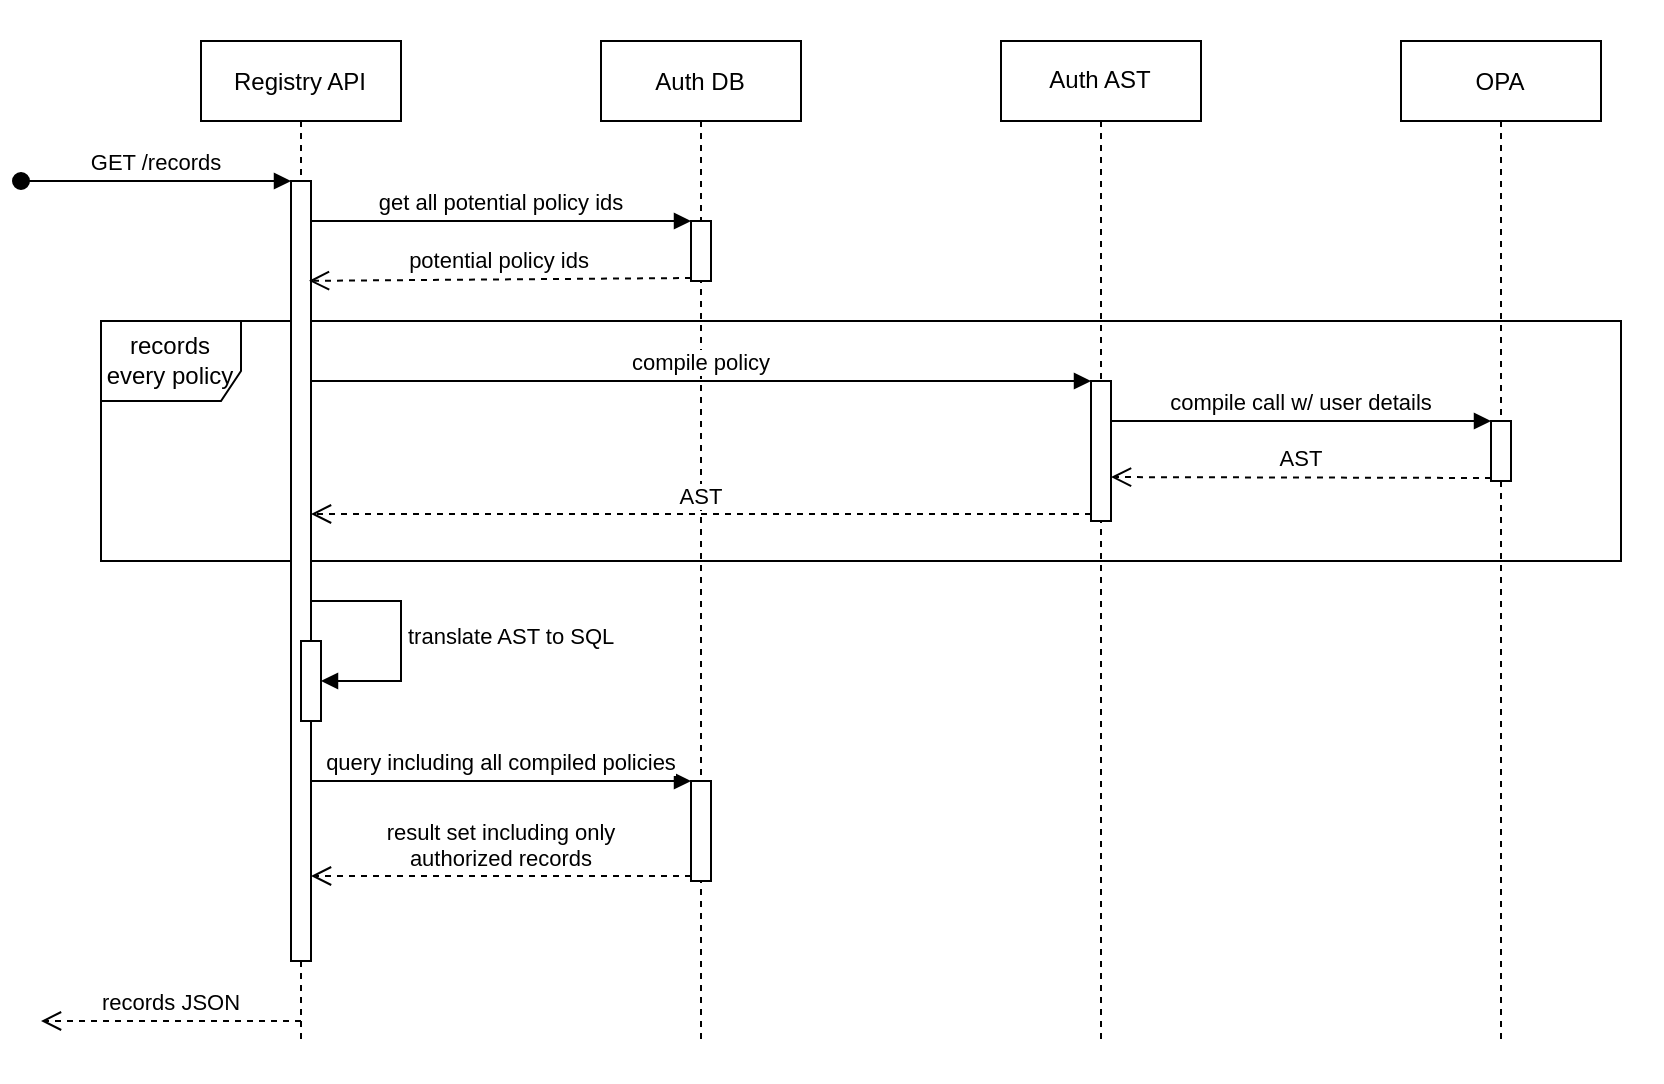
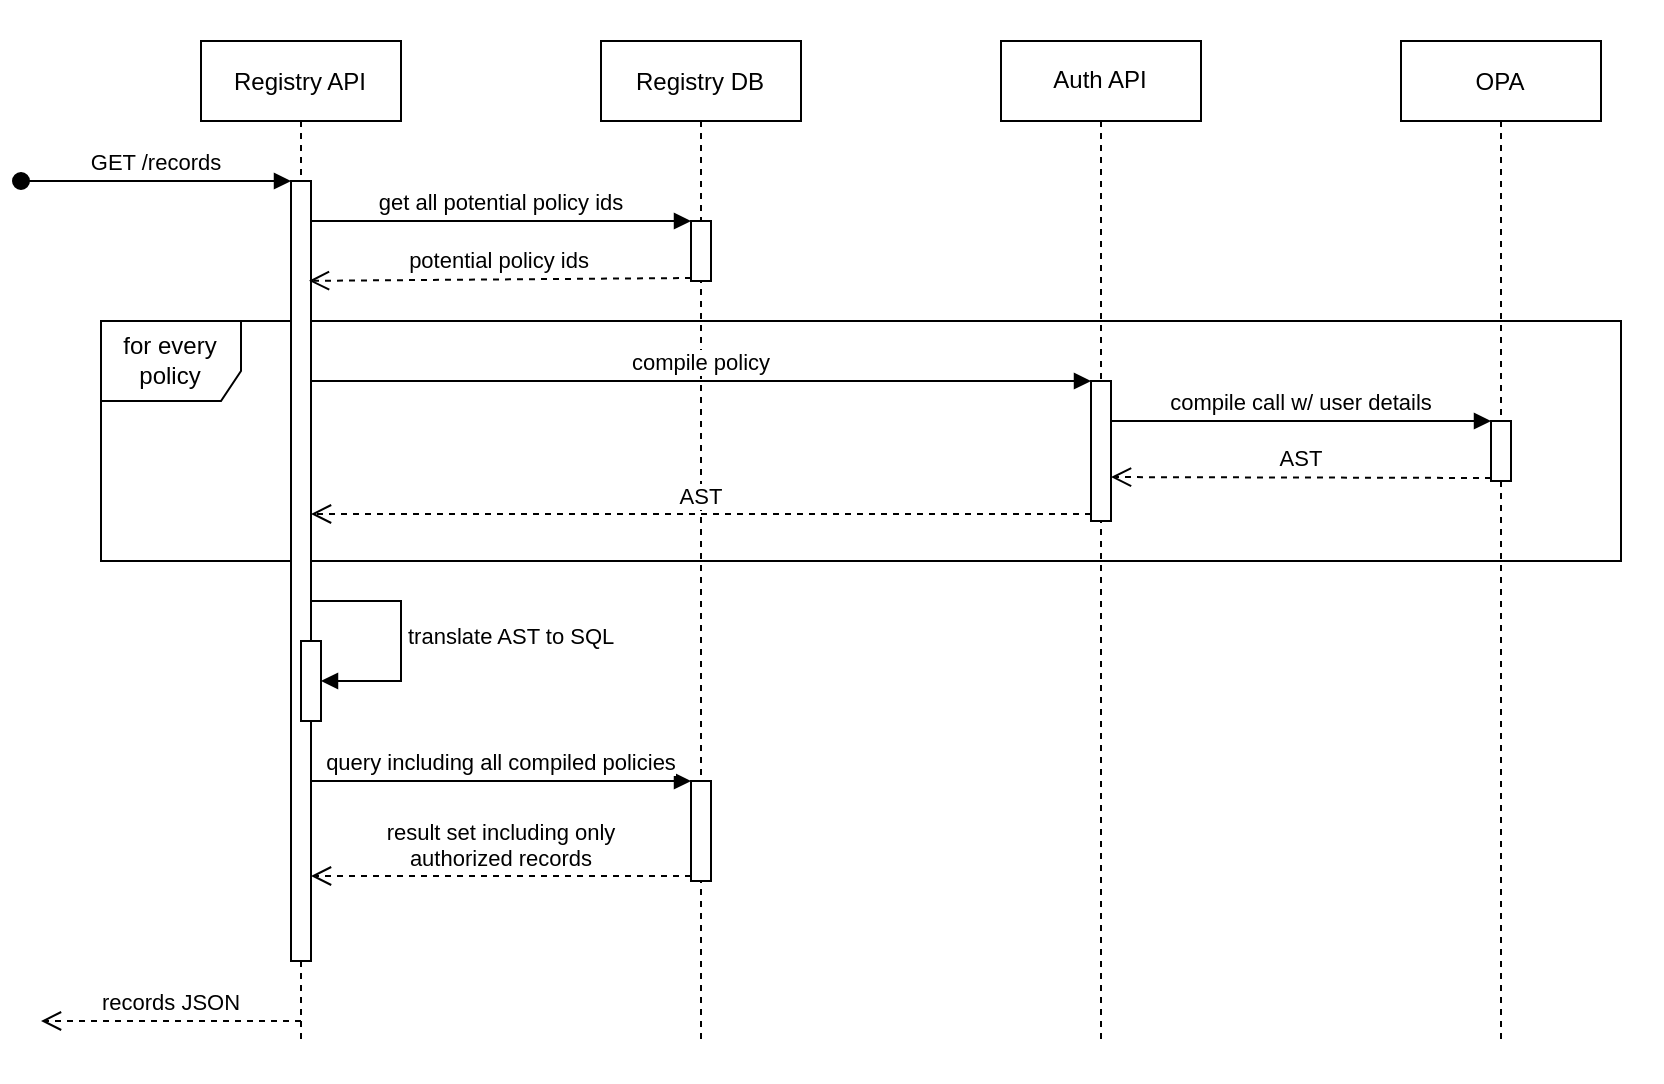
(1101, 81) -> (1101, 81)
(700, 82) -> (700, 82)
(171, 361) -> (171, 361)
